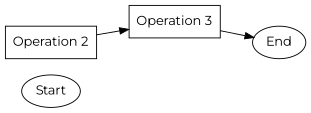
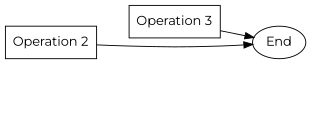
(108, 33) -> (170, 47)
(51, 91) -> none
